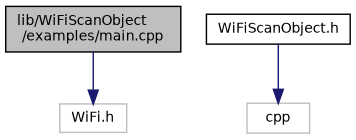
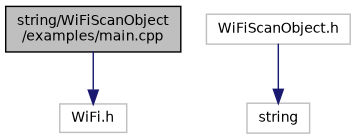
(93, 29) -> (93, 29)
(278, 29) -> (278, 29)
(278, 118) -> (278, 118)
